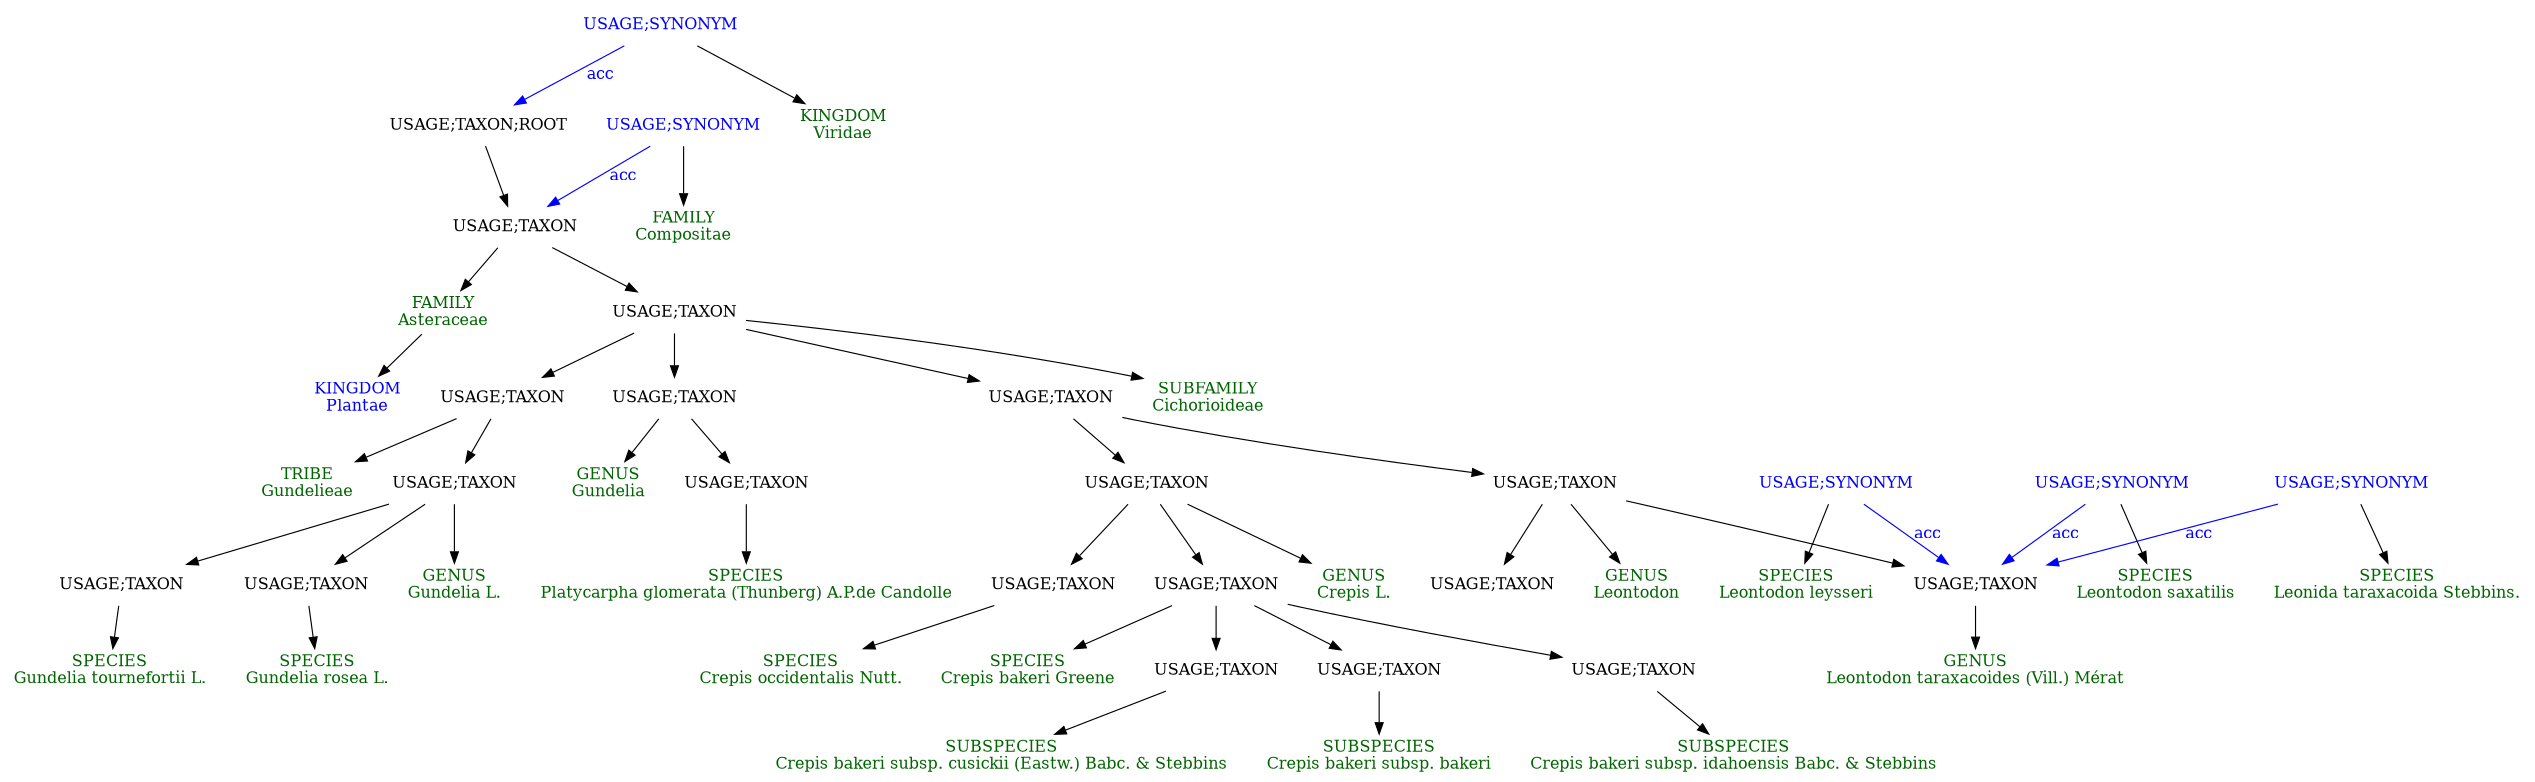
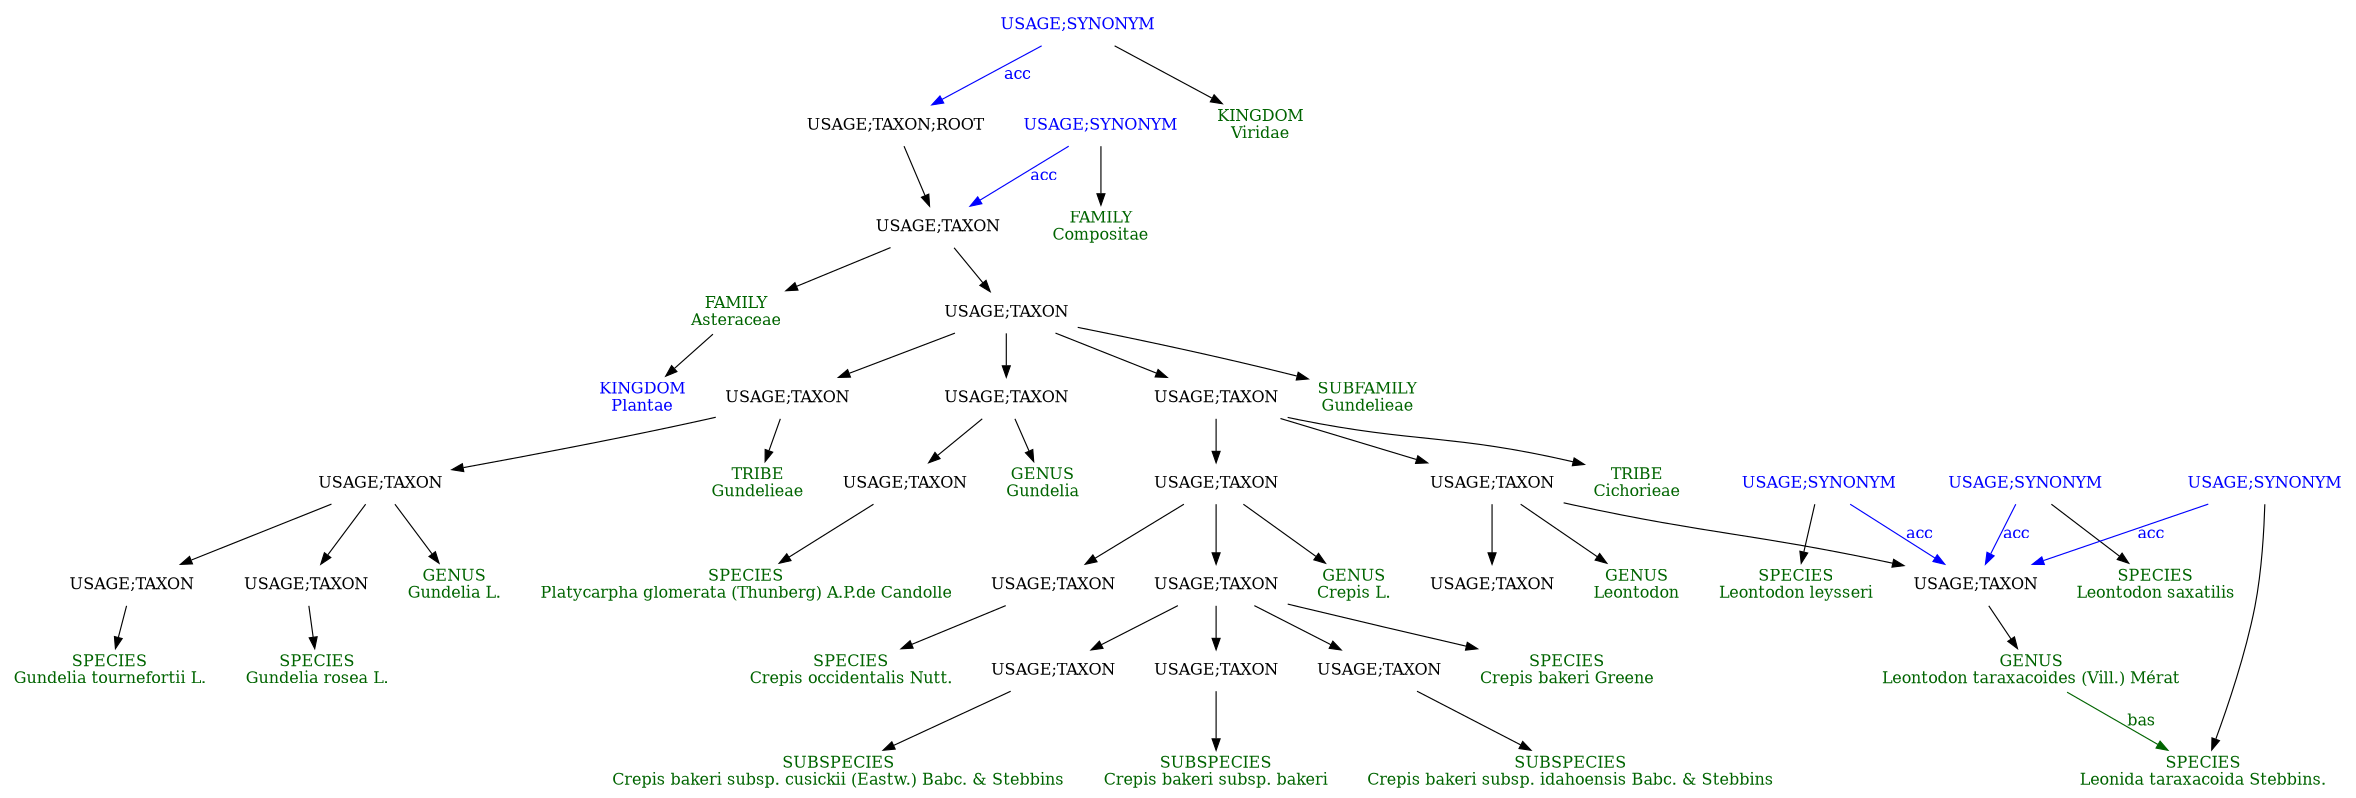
(1208, 398) -> (1368, 398)
none -> (1637, 483)
none -> (2112, 718)
